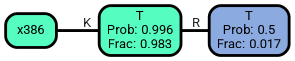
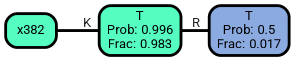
(31, 31) -> (31, 31)
